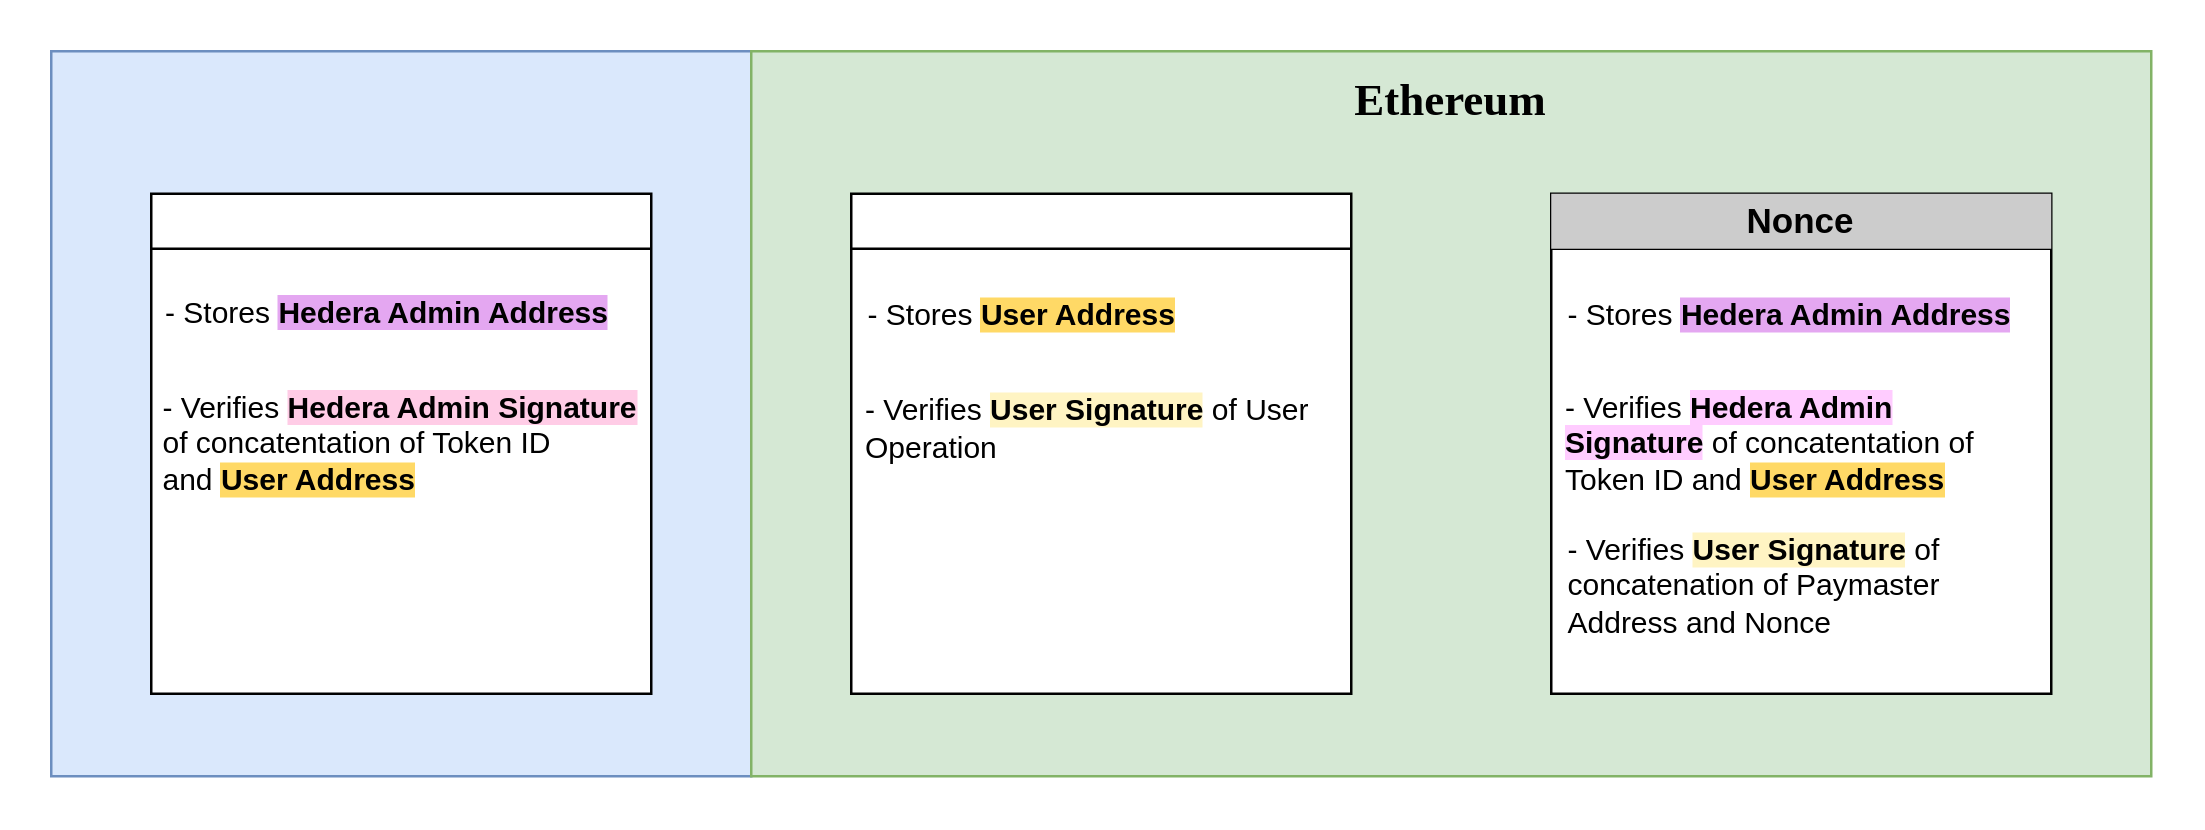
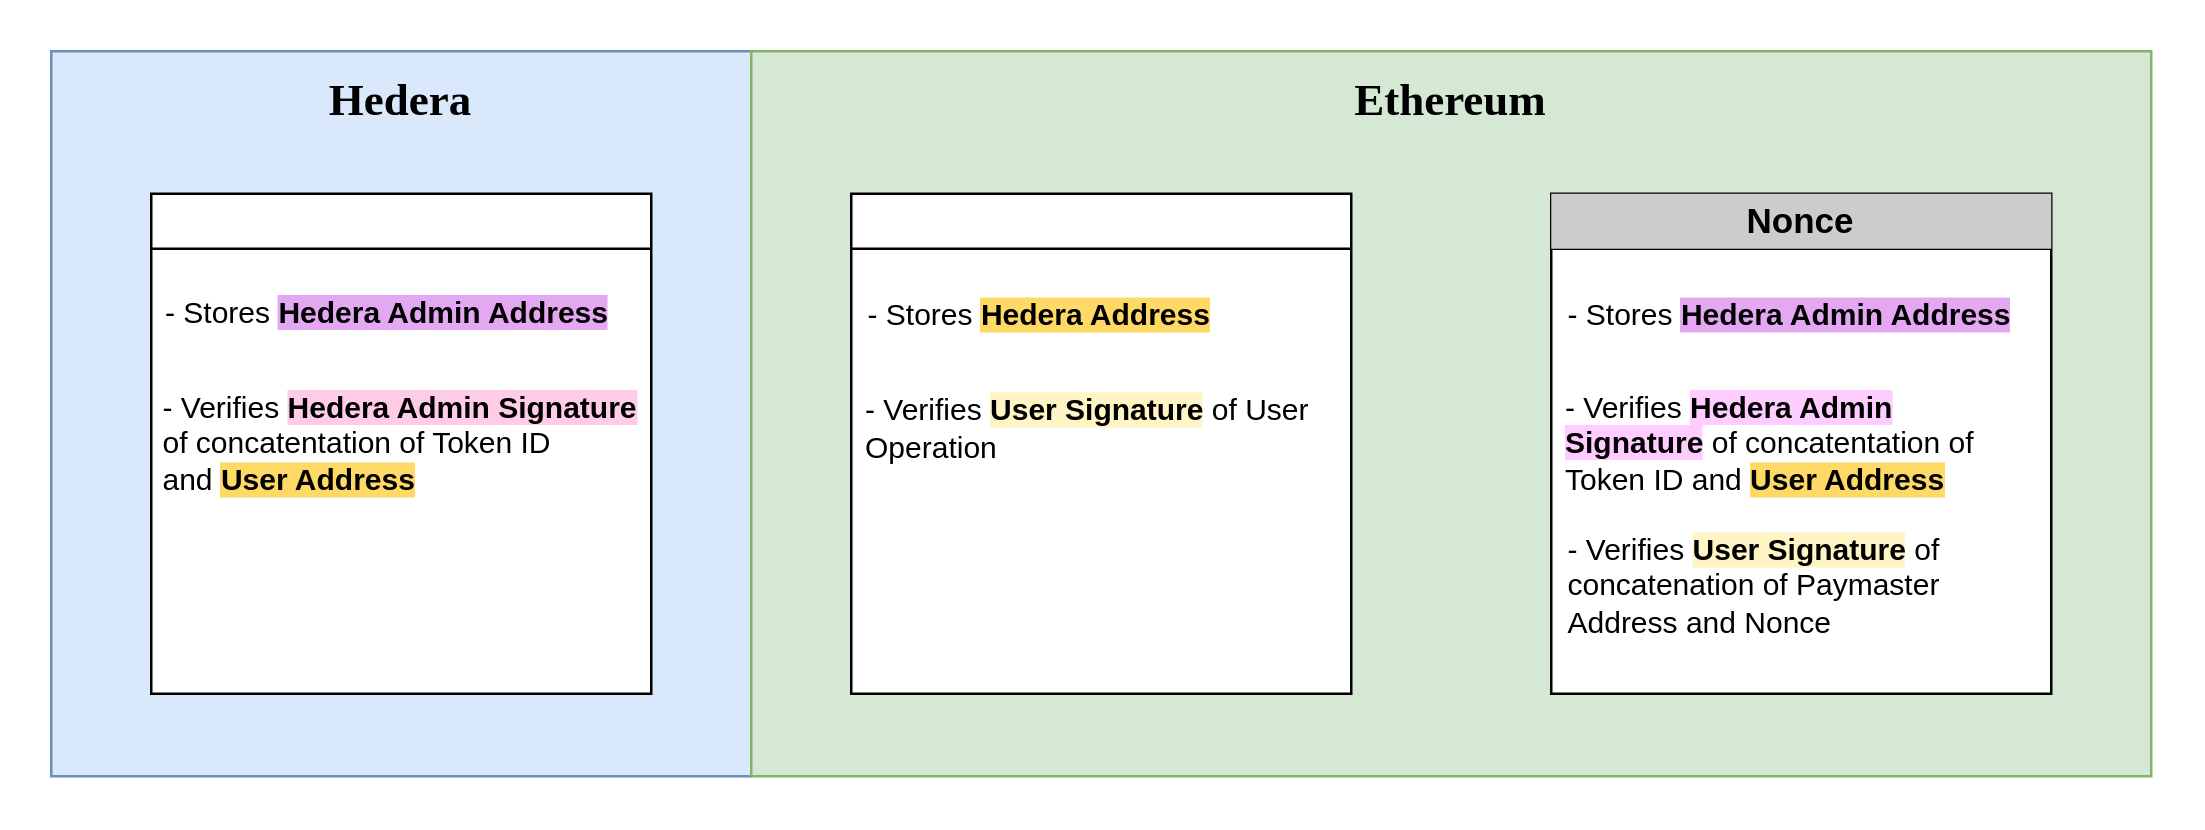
none -> (401, 101)
(1033, 316) -> (1050, 316)
